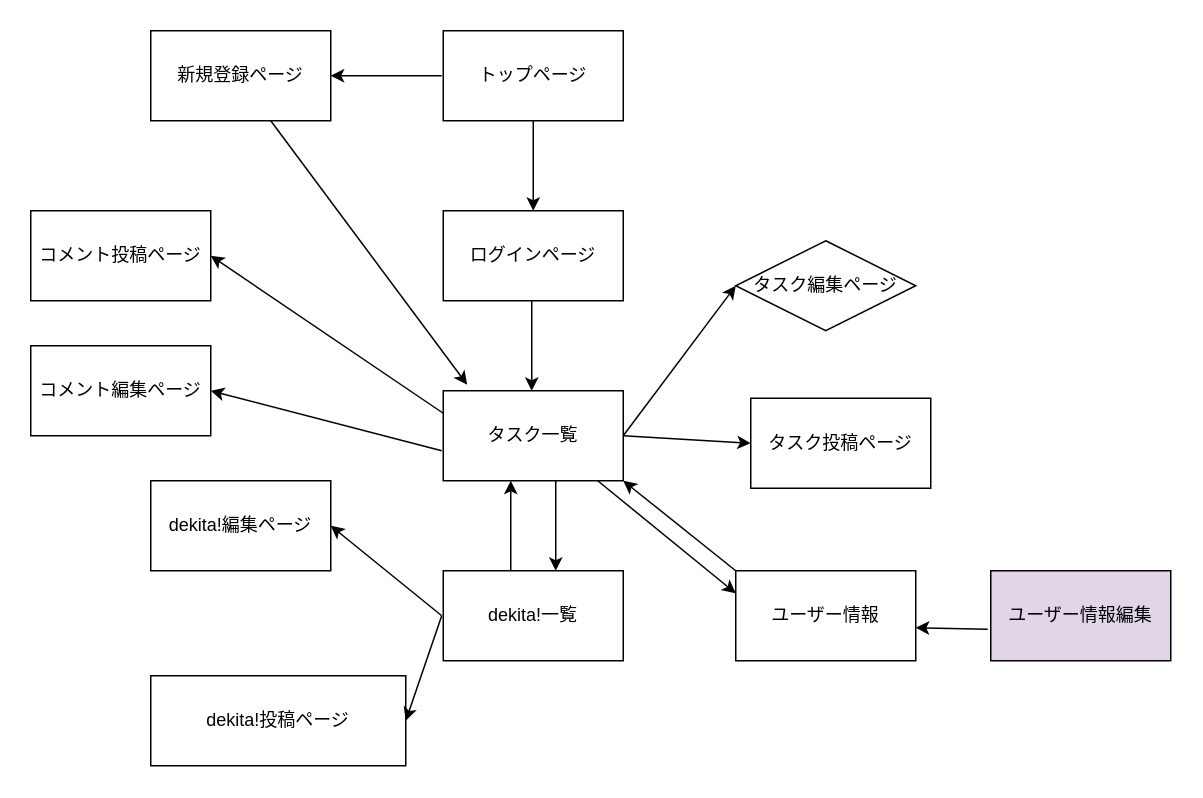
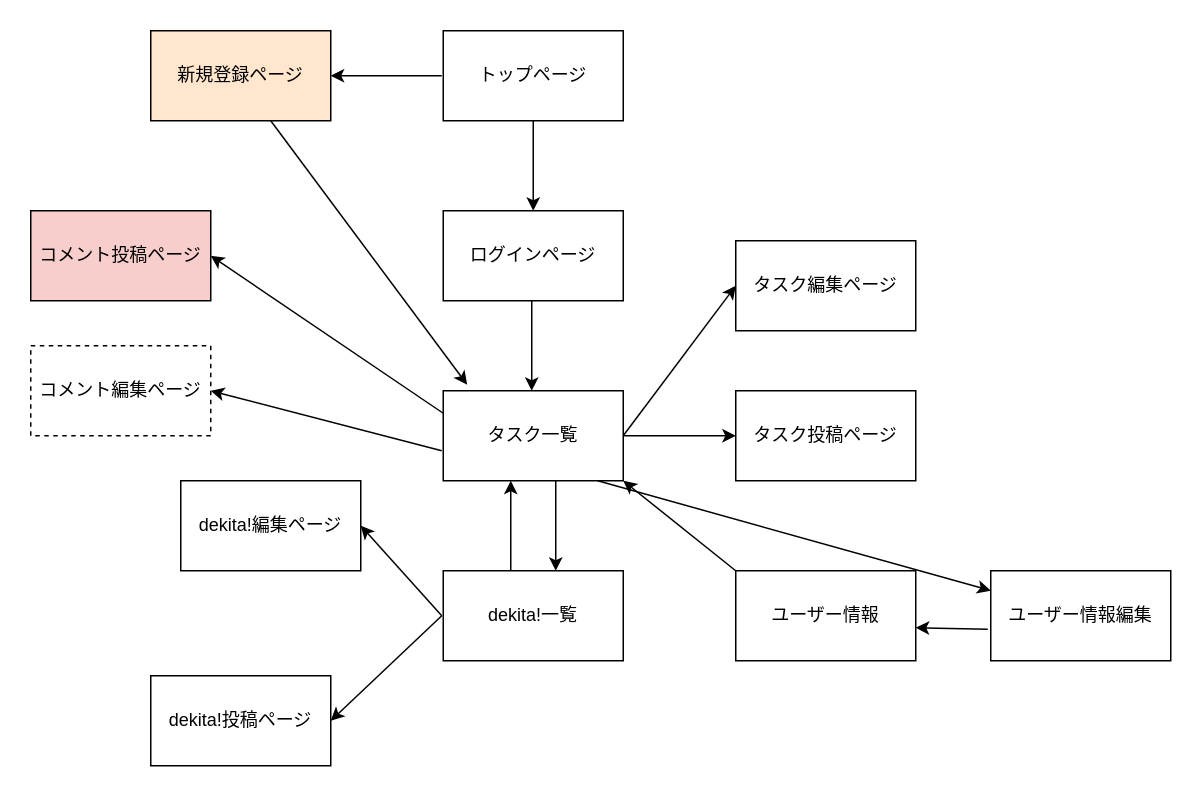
(241, 76) -> (241, 76)
(121, 256) -> (121, 256)
(826, 286) -> (826, 286)
(121, 391) -> (121, 391)
(841, 443) -> (826, 436)
(241, 526) -> (271, 526)
(663, 534) -> (812, 541)
(1081, 616) -> (1081, 616)
(278, 721) -> (241, 721)
